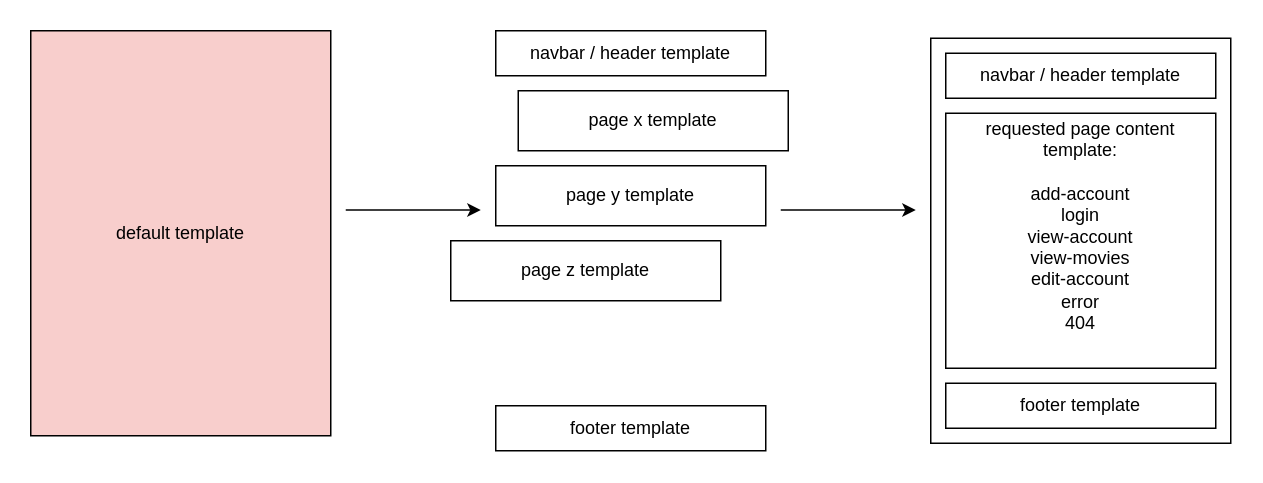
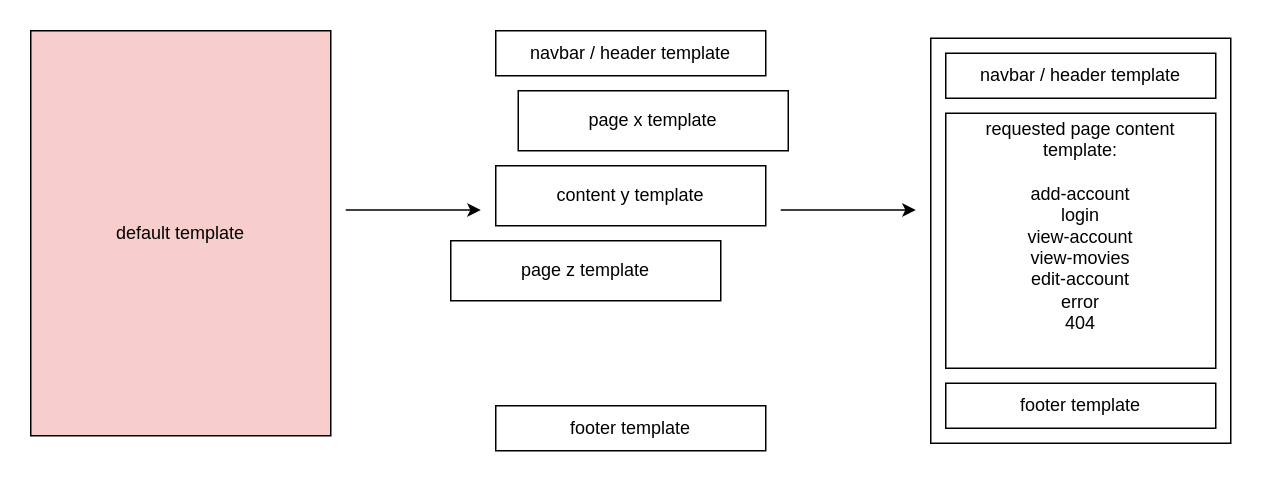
(631, 196) -> (631, 196)
